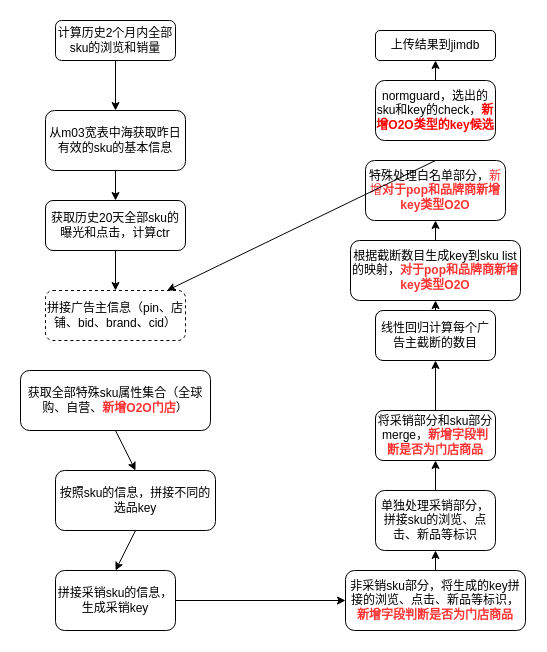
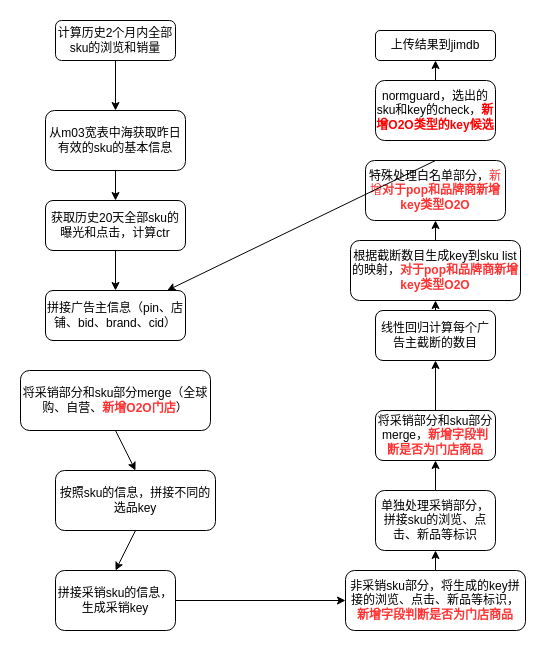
(116, 316) -> (116, 316)
(116, 401) -> (116, 401)
